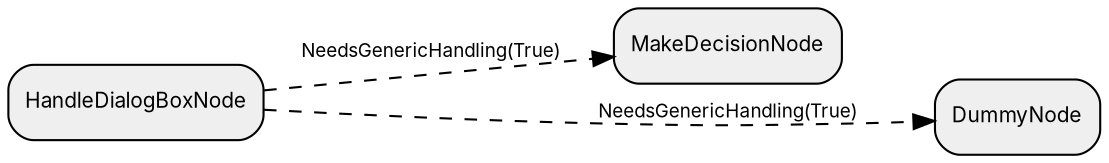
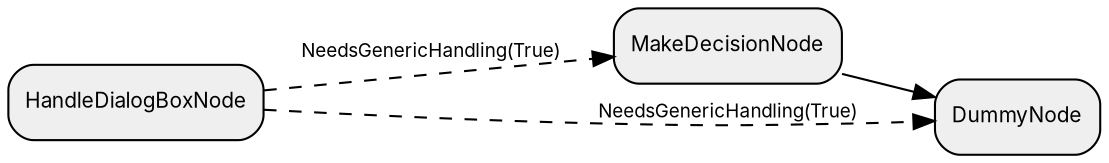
none -> (878, 83)
